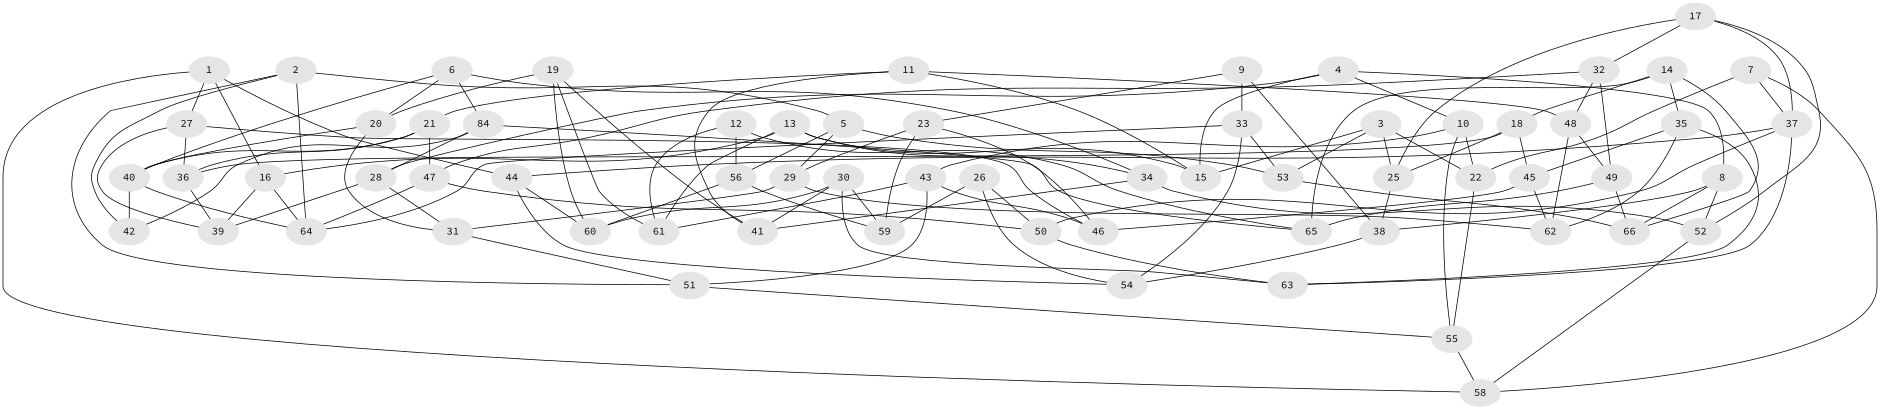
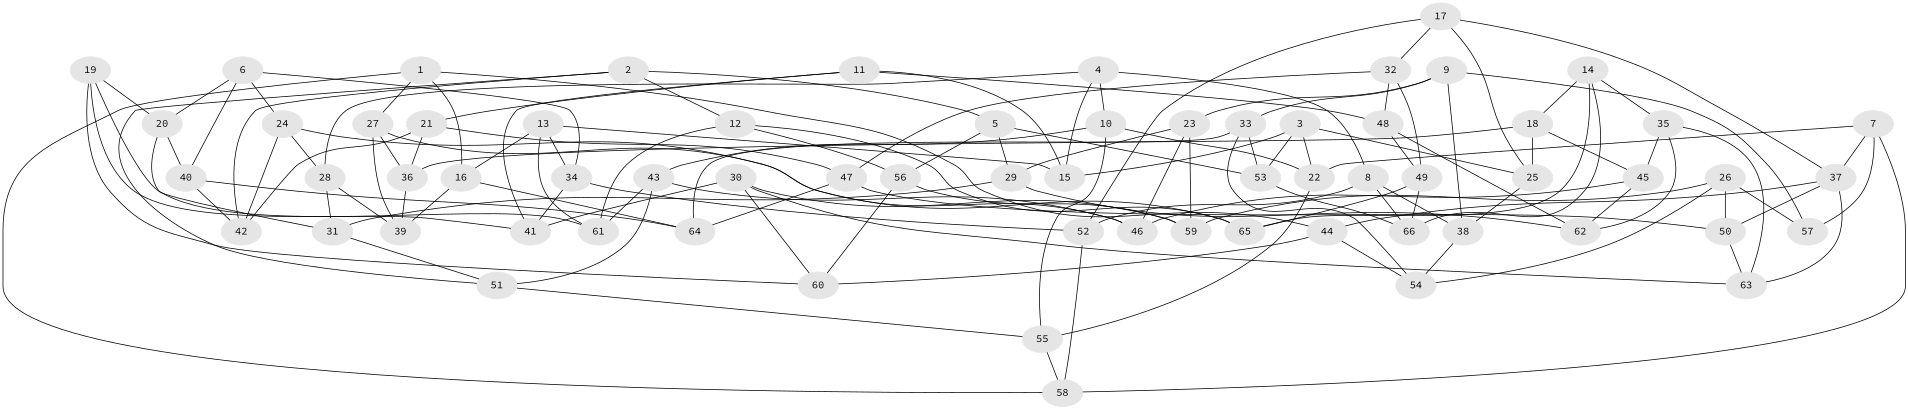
(483, 124) -> (282, 124)
(300, 141) -> (697, 104)
(259, 151) -> (318, 154)
none -> (1808, 232)
